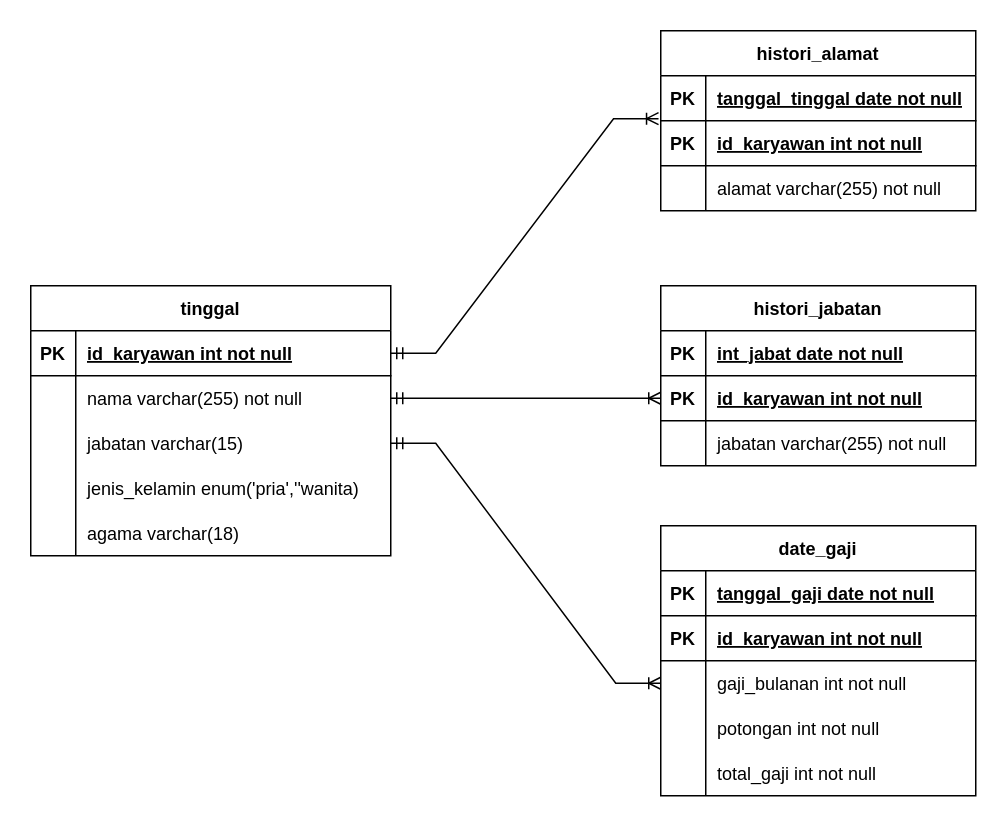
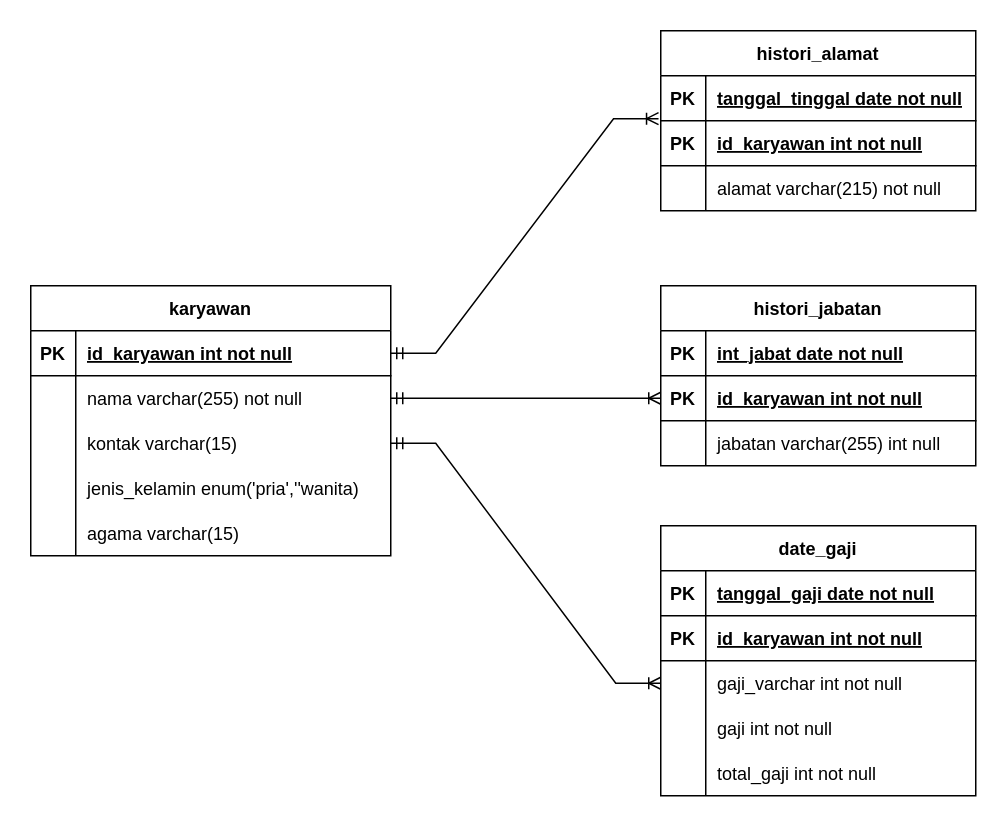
(844, 189) -> (844, 189)
(210, 309) -> (210, 309)
(180, 444) -> (175, 444)
(851, 444) -> (849, 444)
(170, 534) -> (170, 534)
(824, 684) -> (827, 684)
(809, 729) -> (786, 729)
